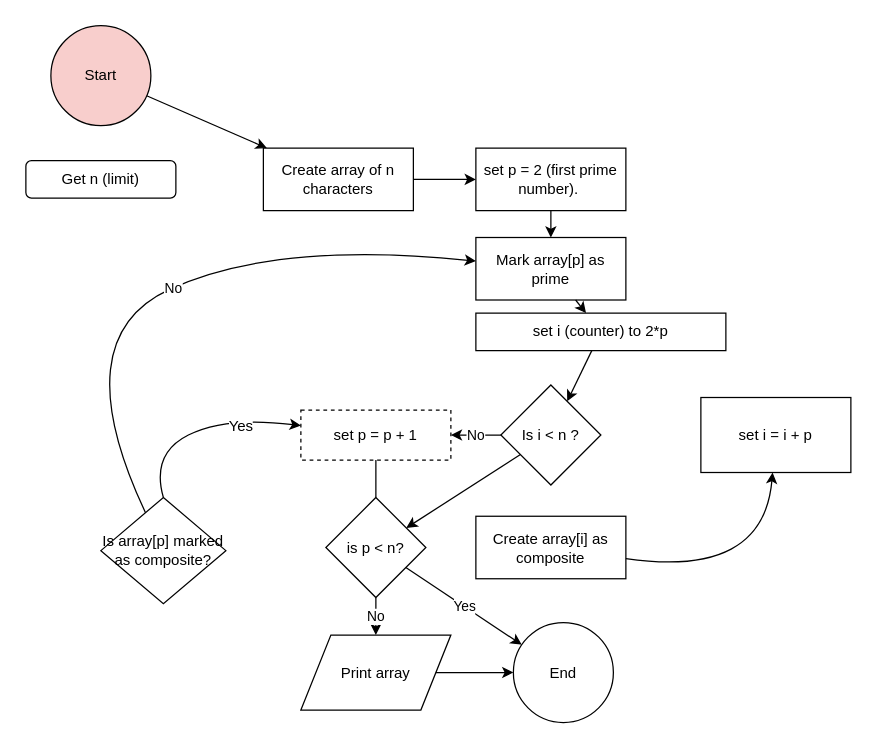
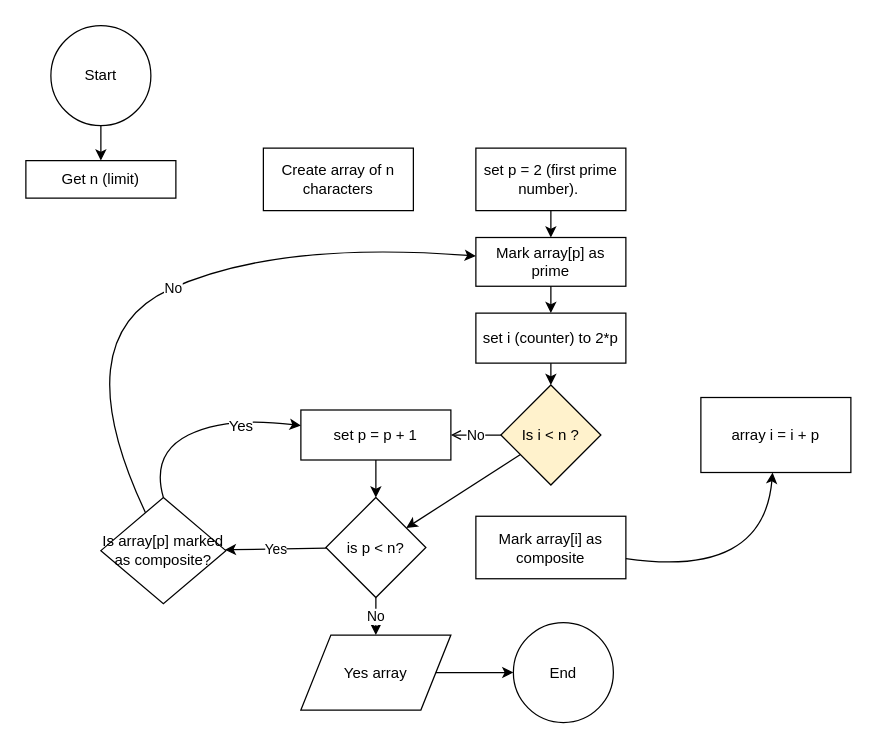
(101, 76) -> (101, 76)
(202, 120) -> (101, 139)
(101, 179) -> (101, 179)
(440, 179) -> none
(551, 269) -> (551, 262)
(601, 332) -> (551, 338)
(376, 435) -> (376, 435)
(461, 435) -> (458, 435)
(551, 435) -> (551, 435)
(776, 436) -> (776, 436)
(376, 491) -> (376, 488)
(551, 548) -> (551, 548)
(460, 604) -> (280, 549)
(376, 673) -> (376, 673)
